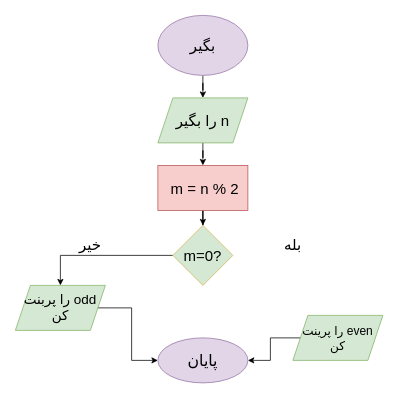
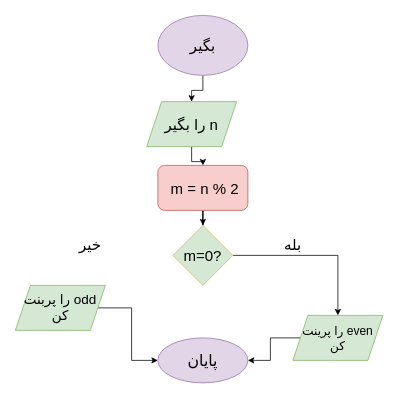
(203, 120) -> (192, 124)
(203, 188) -> (203, 188)
(105, 255) -> none
none -> (286, 255)
